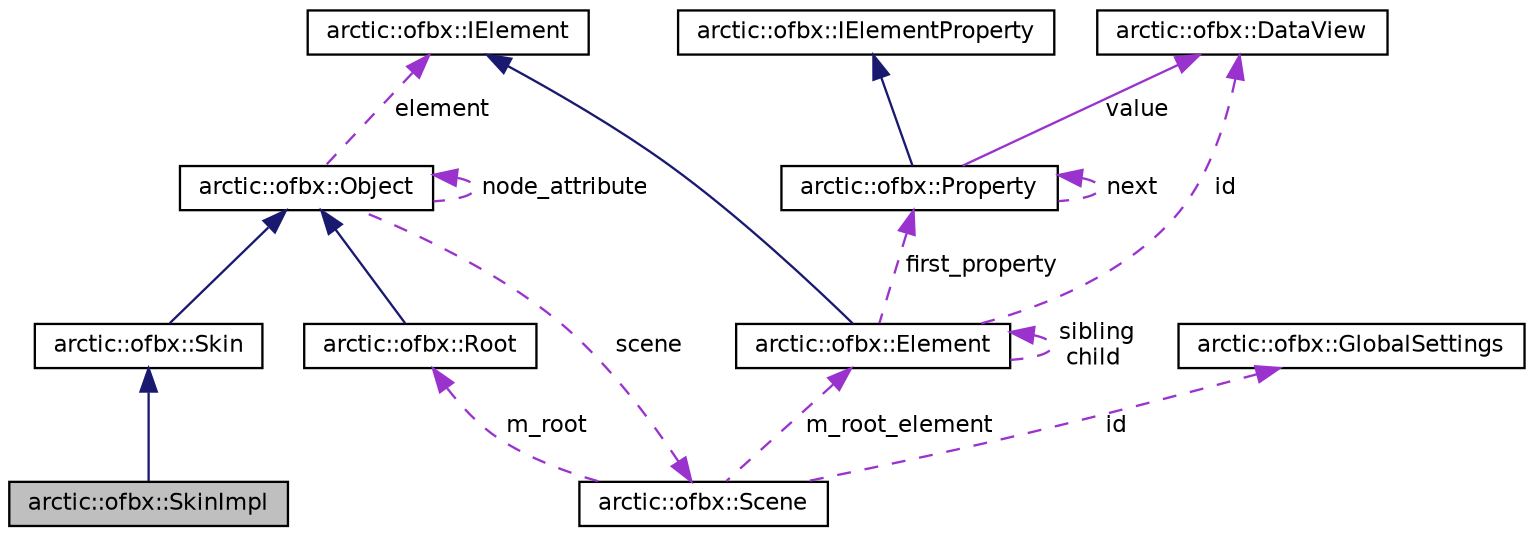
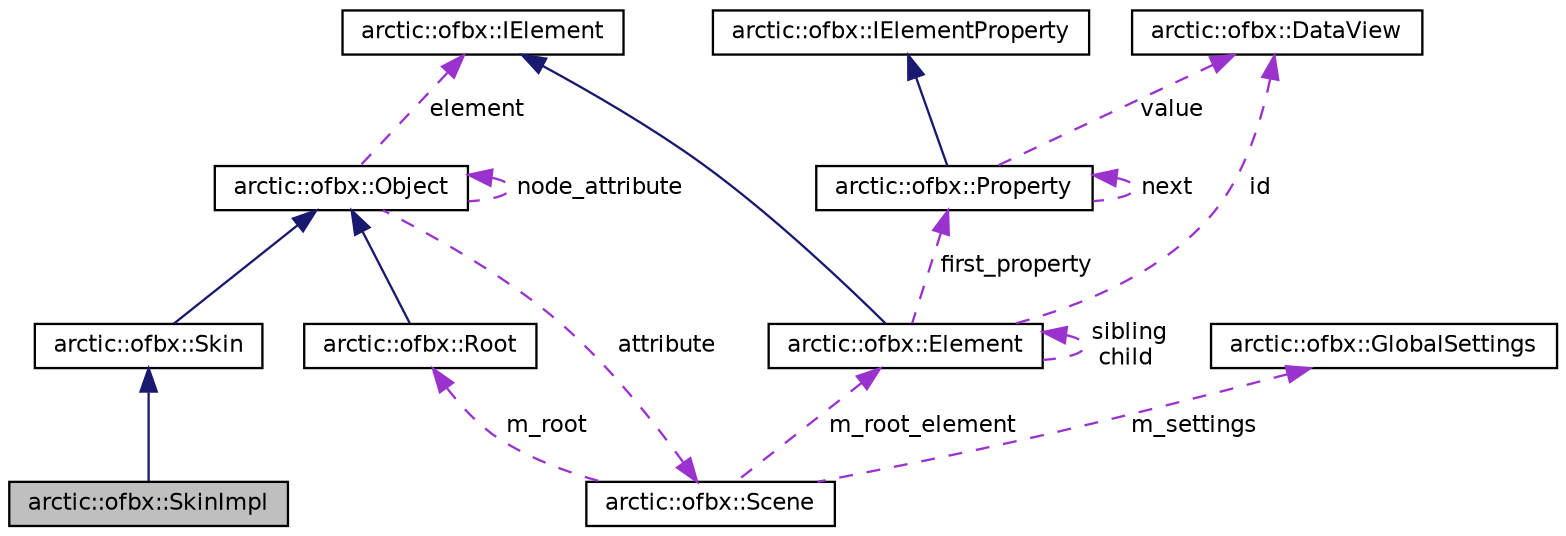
(1071, 115) -> (1105, 115)
(646, 346) -> (664, 346)
(1114, 426) -> (1191, 426)
